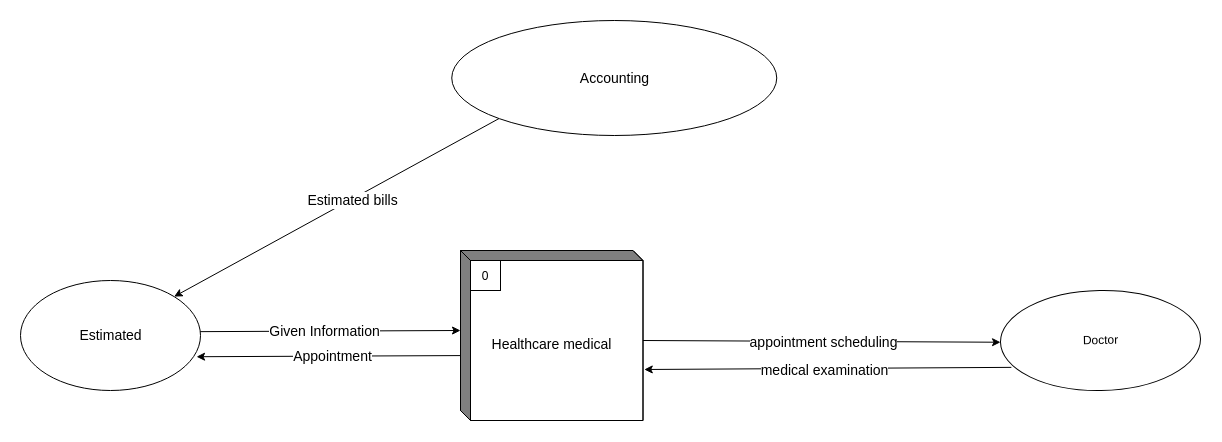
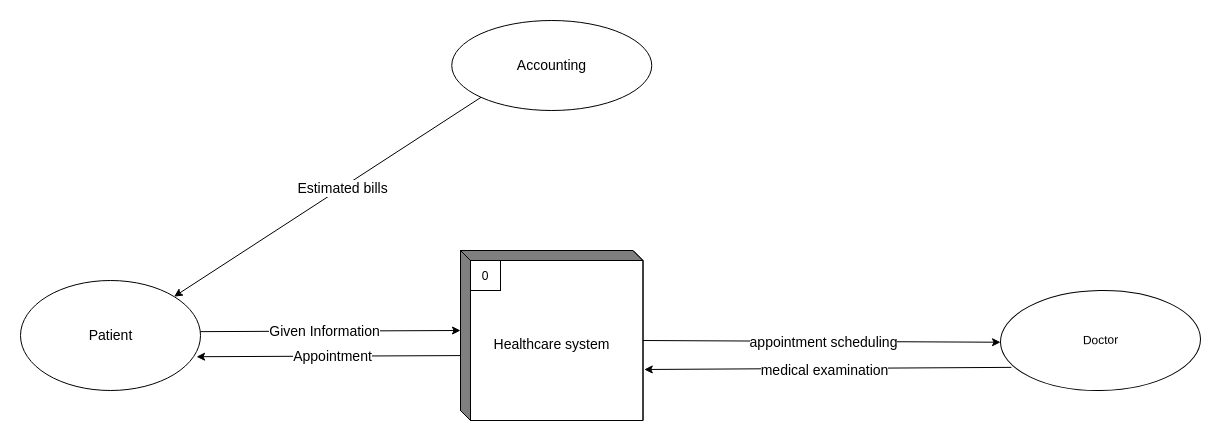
(614, 78) -> (552, 66)
(111, 336) -> (111, 336)
(552, 336) -> (552, 336)
